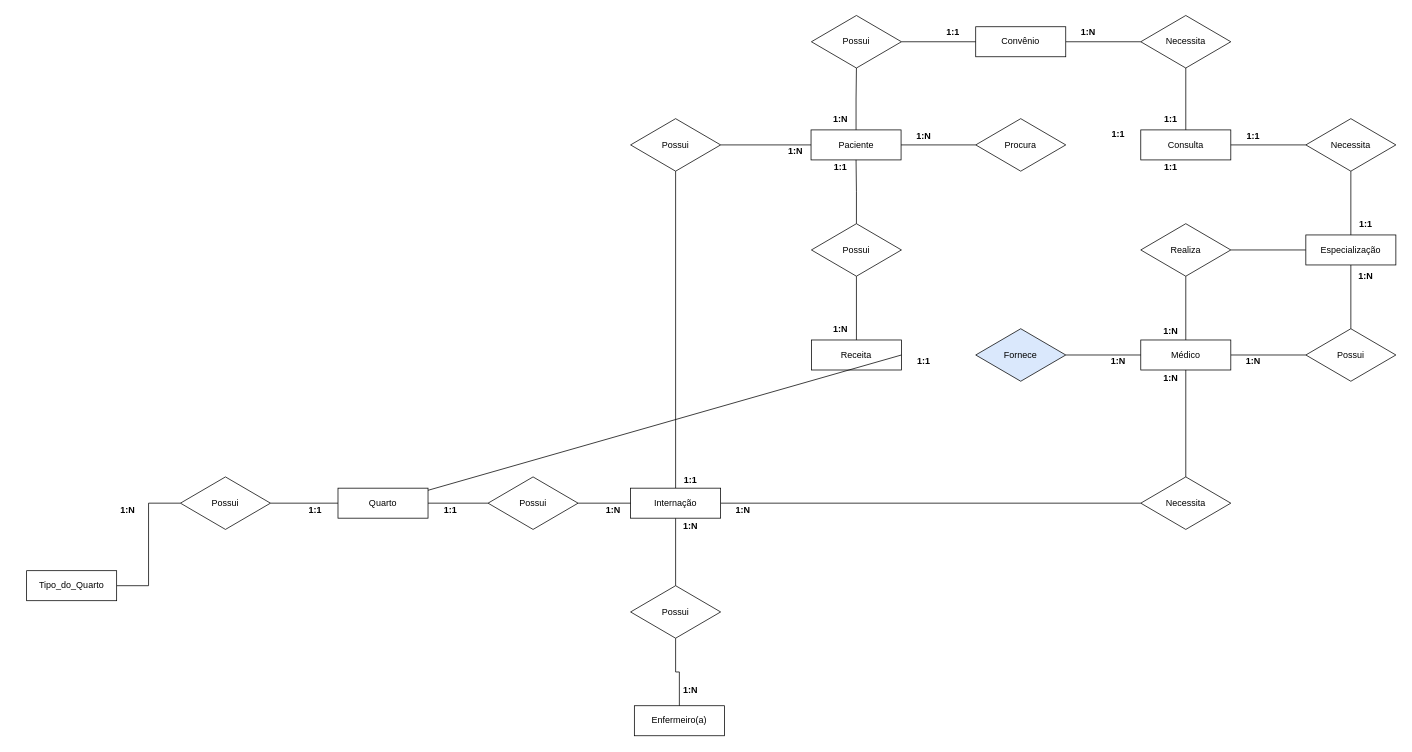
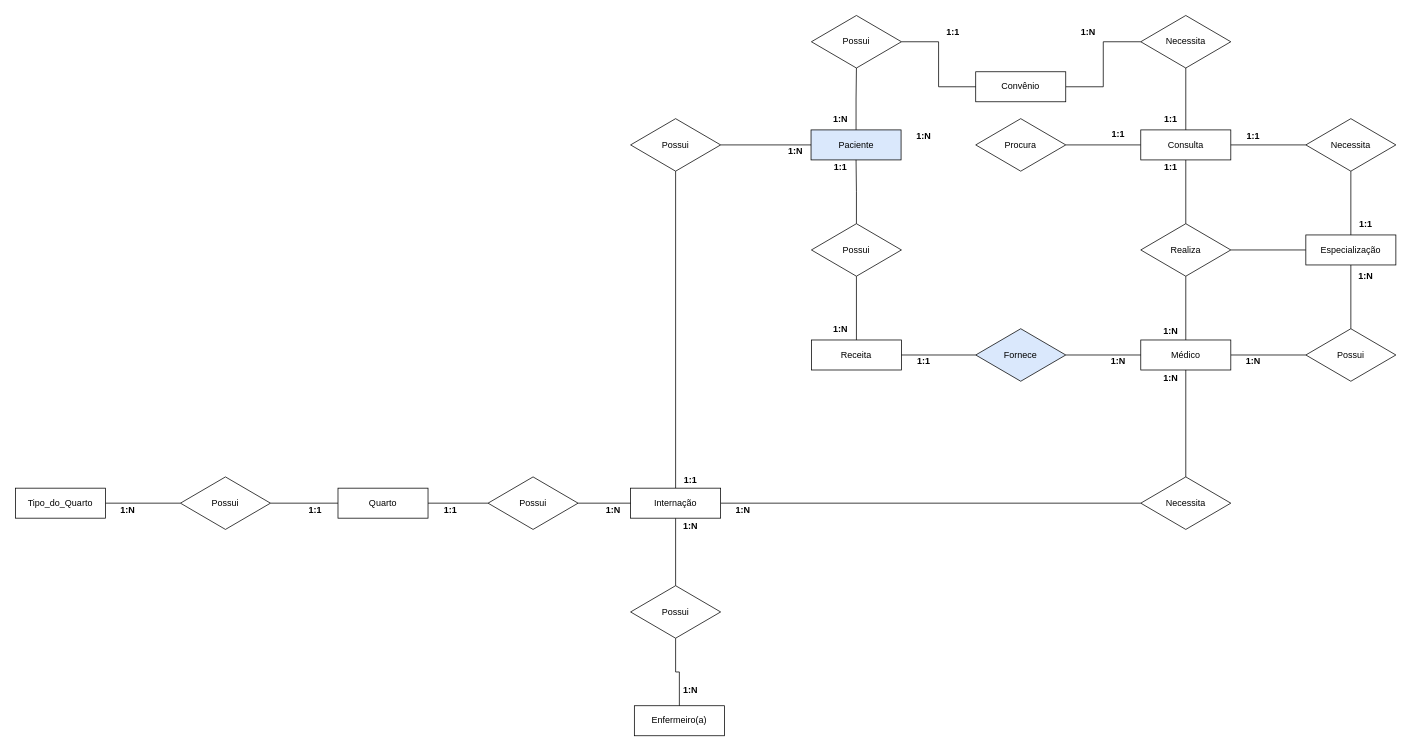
(1020, 42) -> (1020, 87)
(856, 145) -> (856, 145)
(938, 145) -> none
none -> (1103, 145)
none -> (1185, 191)
(665, 422) -> (938, 355)
(72, 585) -> (60, 503)
